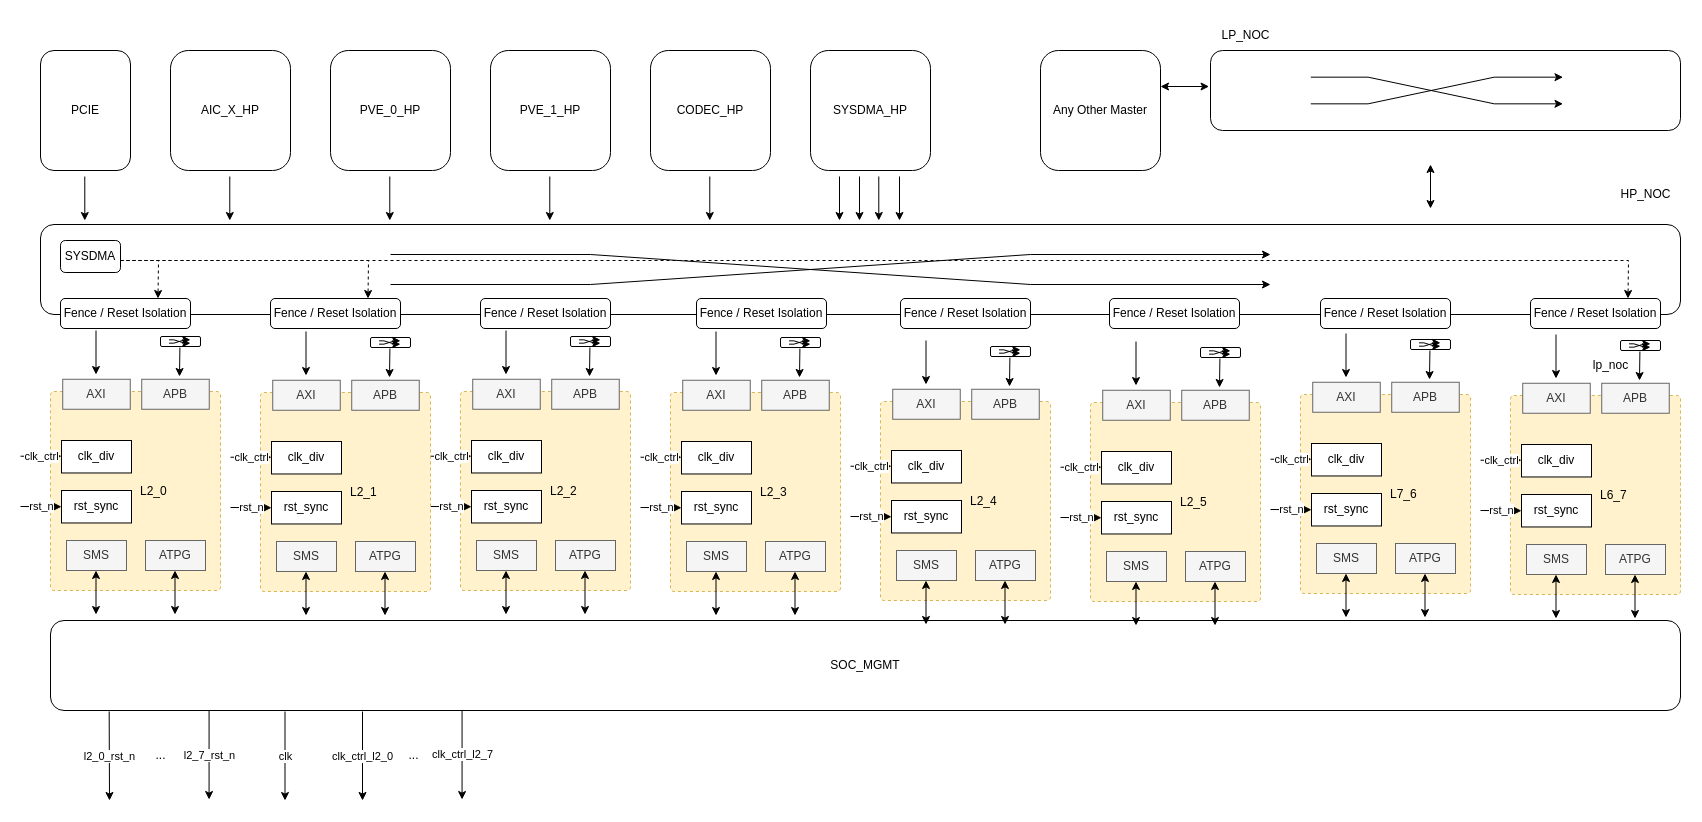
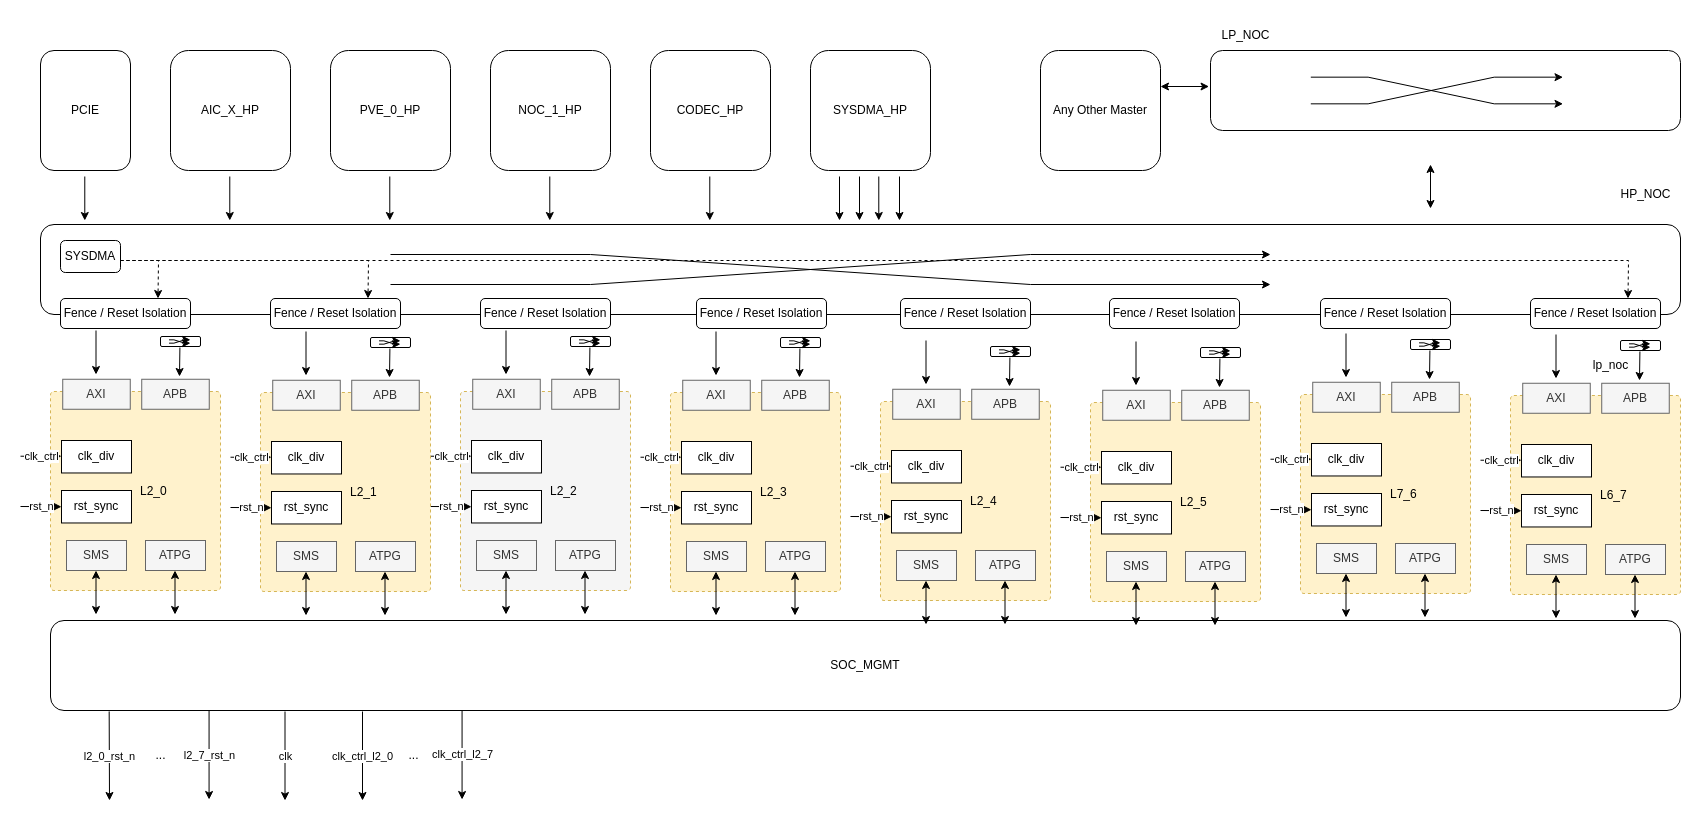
(551, 111) -> (551, 111)
(546, 491) -> (546, 491)
